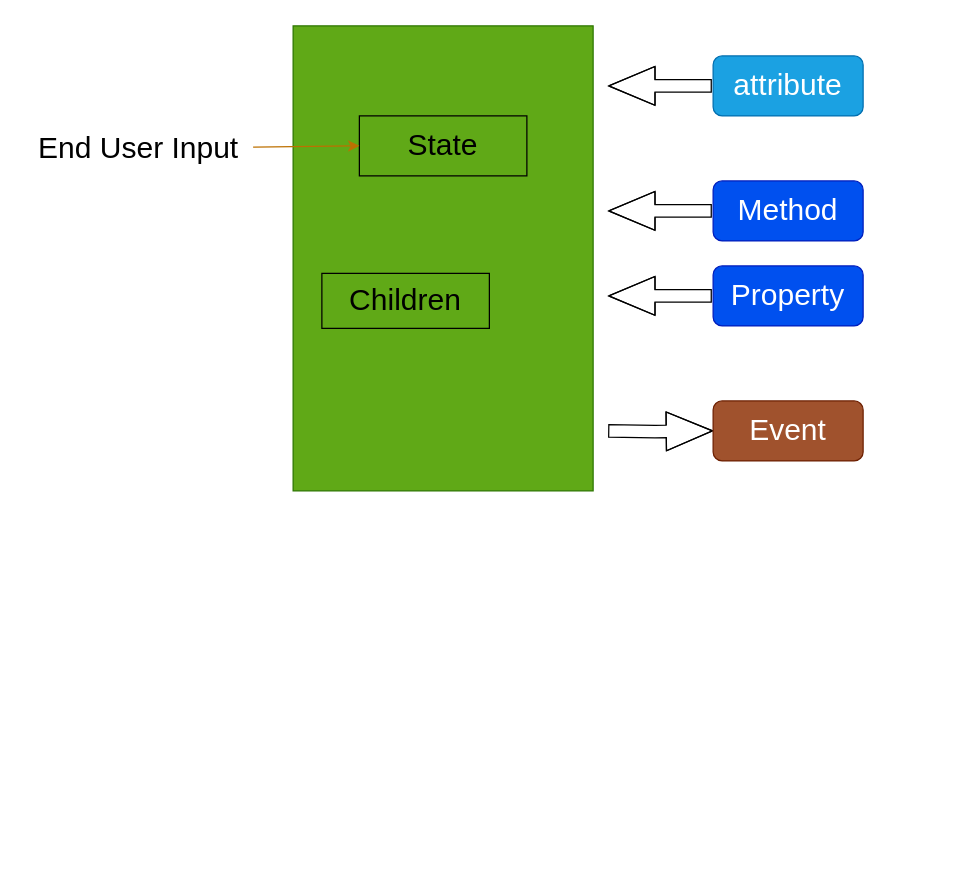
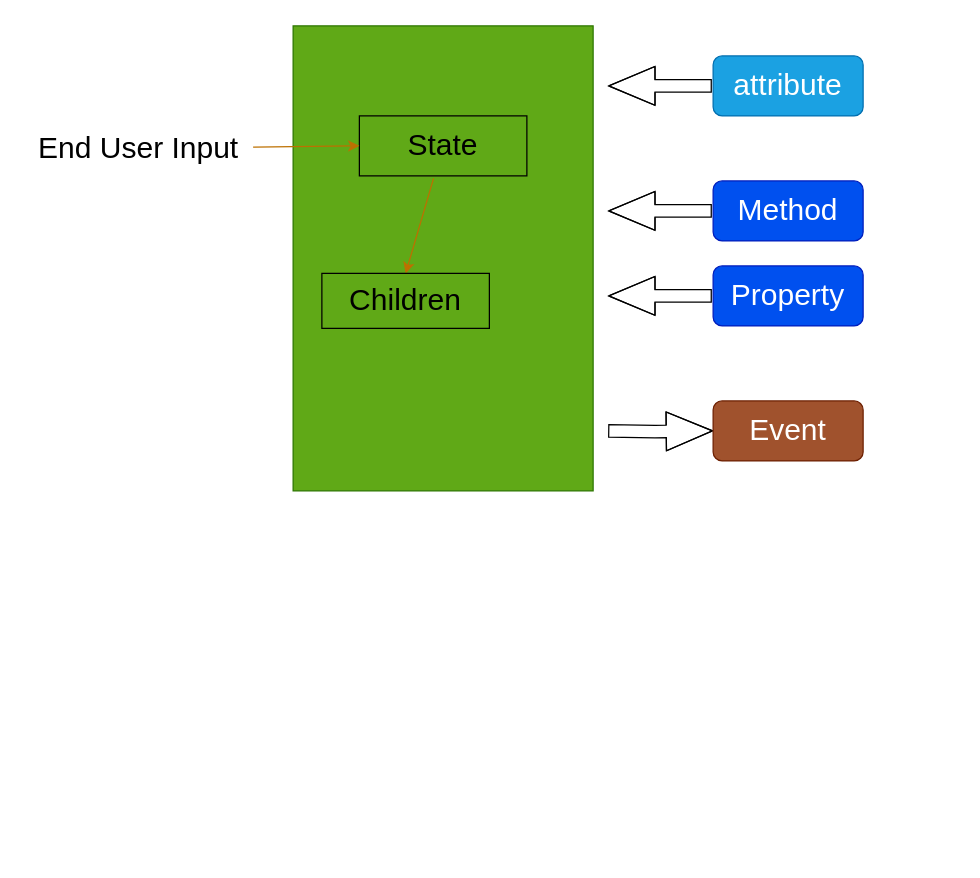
none -> (421, 221)
